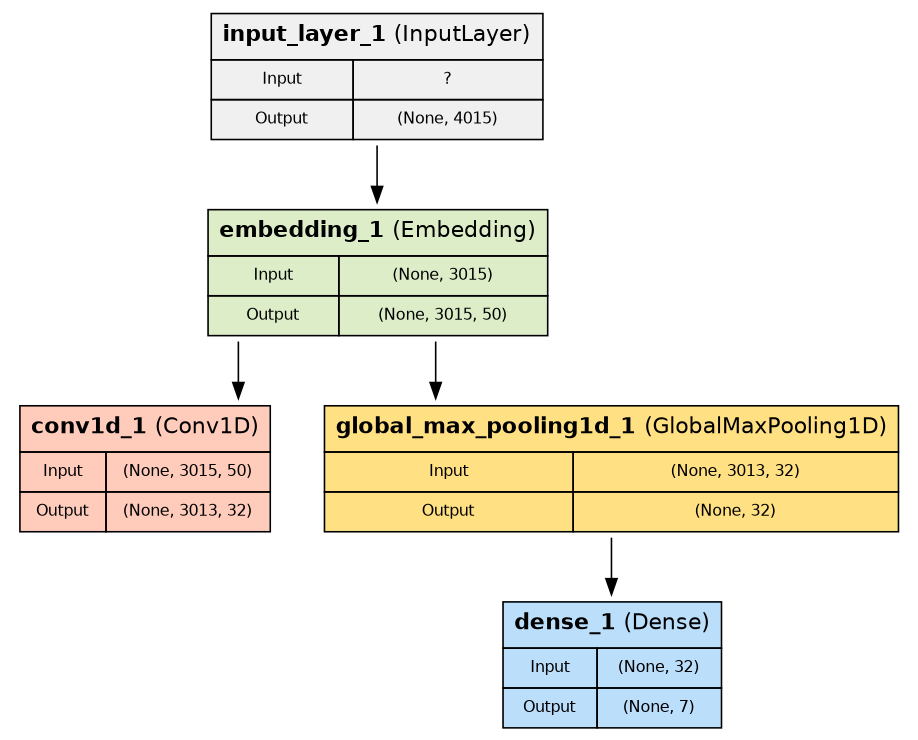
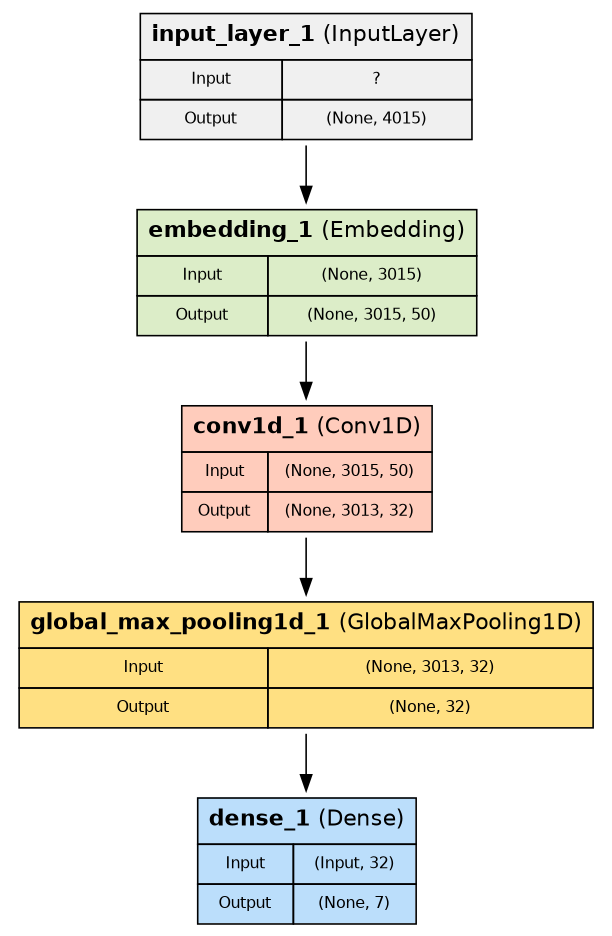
(436, 362) -> (306, 558)
(659, 667) -> (355, 863)
